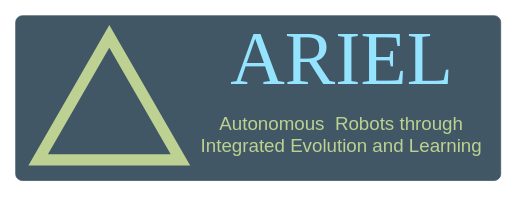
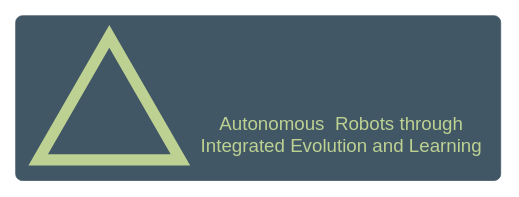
(342, 59) -> none
